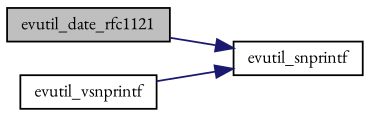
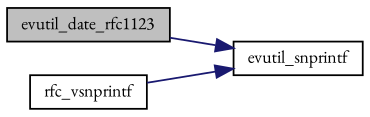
(88, 25) -> (88, 25)
(88, 92) -> (88, 92)
